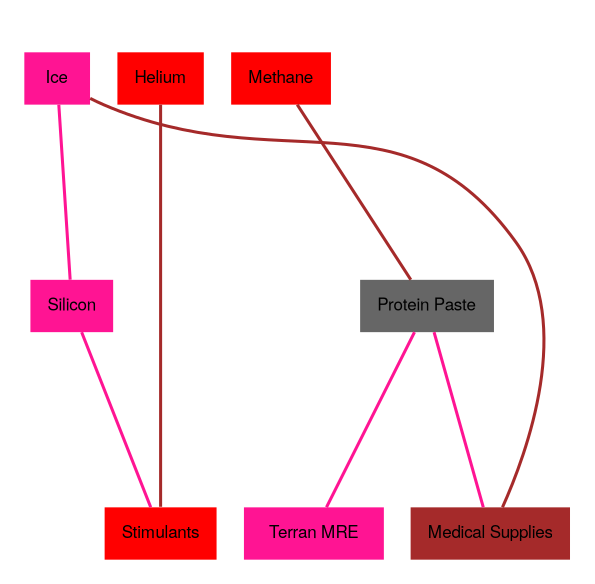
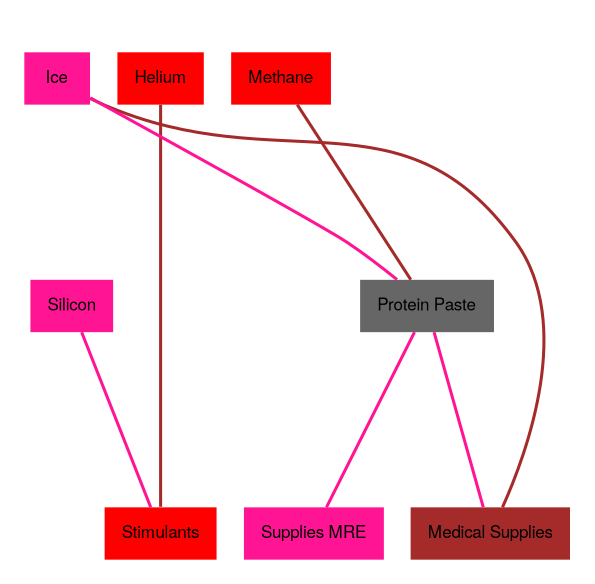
(64, 192) -> (246, 184)
(314, 534) -> (314, 534)
